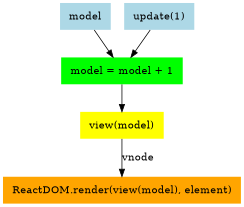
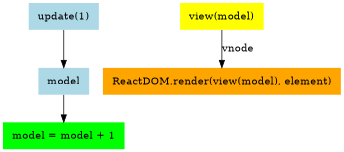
(143, 41) -> (64, 45)
(122, 94) -> none
